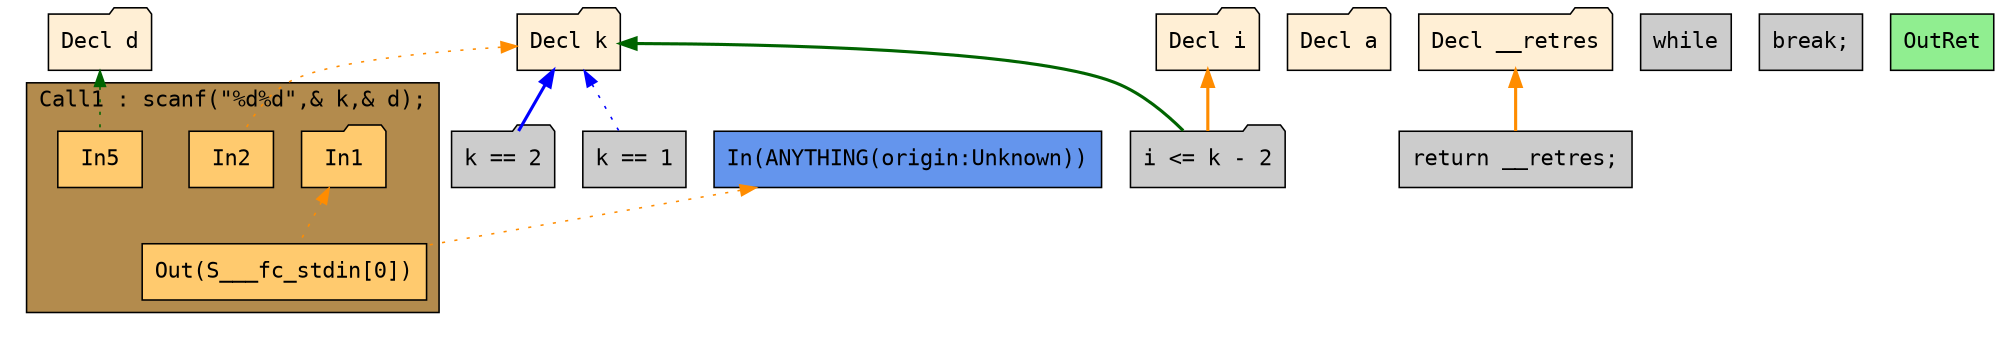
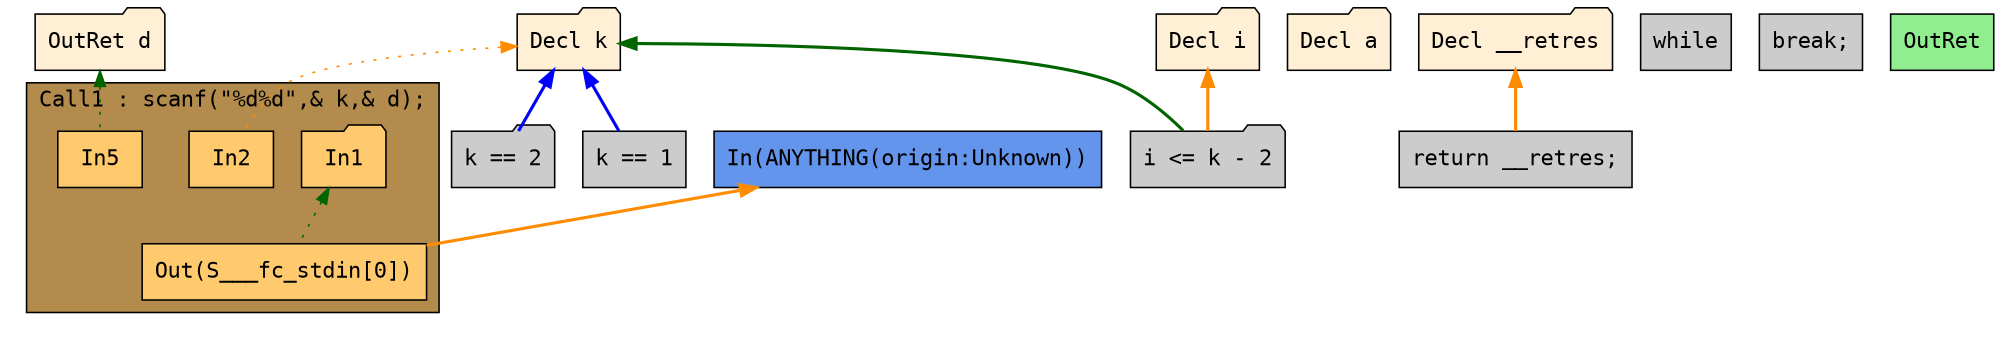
(100, 42) -> (100, 42)
(606, 108) -> (606, 108)
(584, 218) -> (584, 218)
(310, 223) -> (310, 223)
